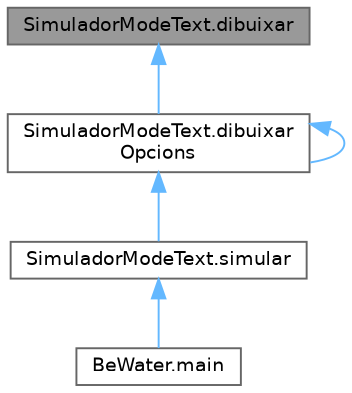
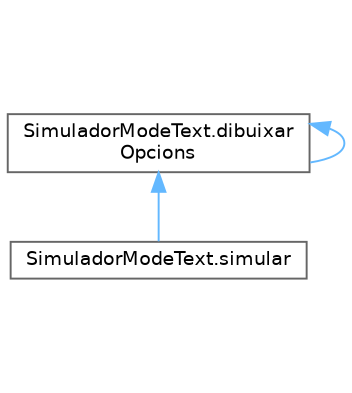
(159, 26) -> none
(159, 367) -> none
